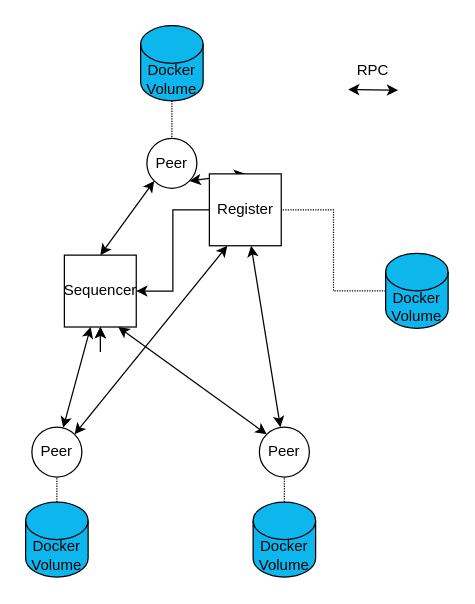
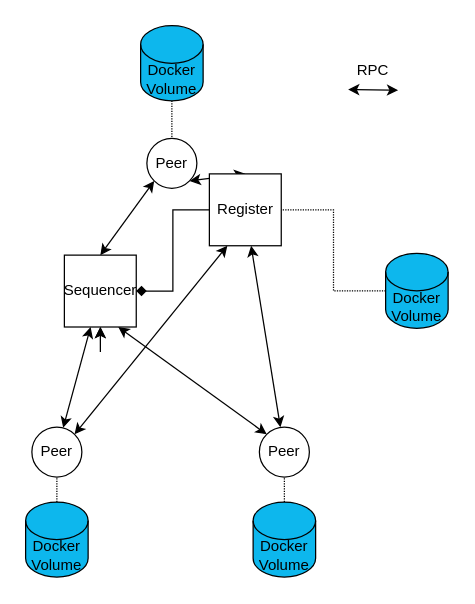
(146, 291) -> (147, 291)
